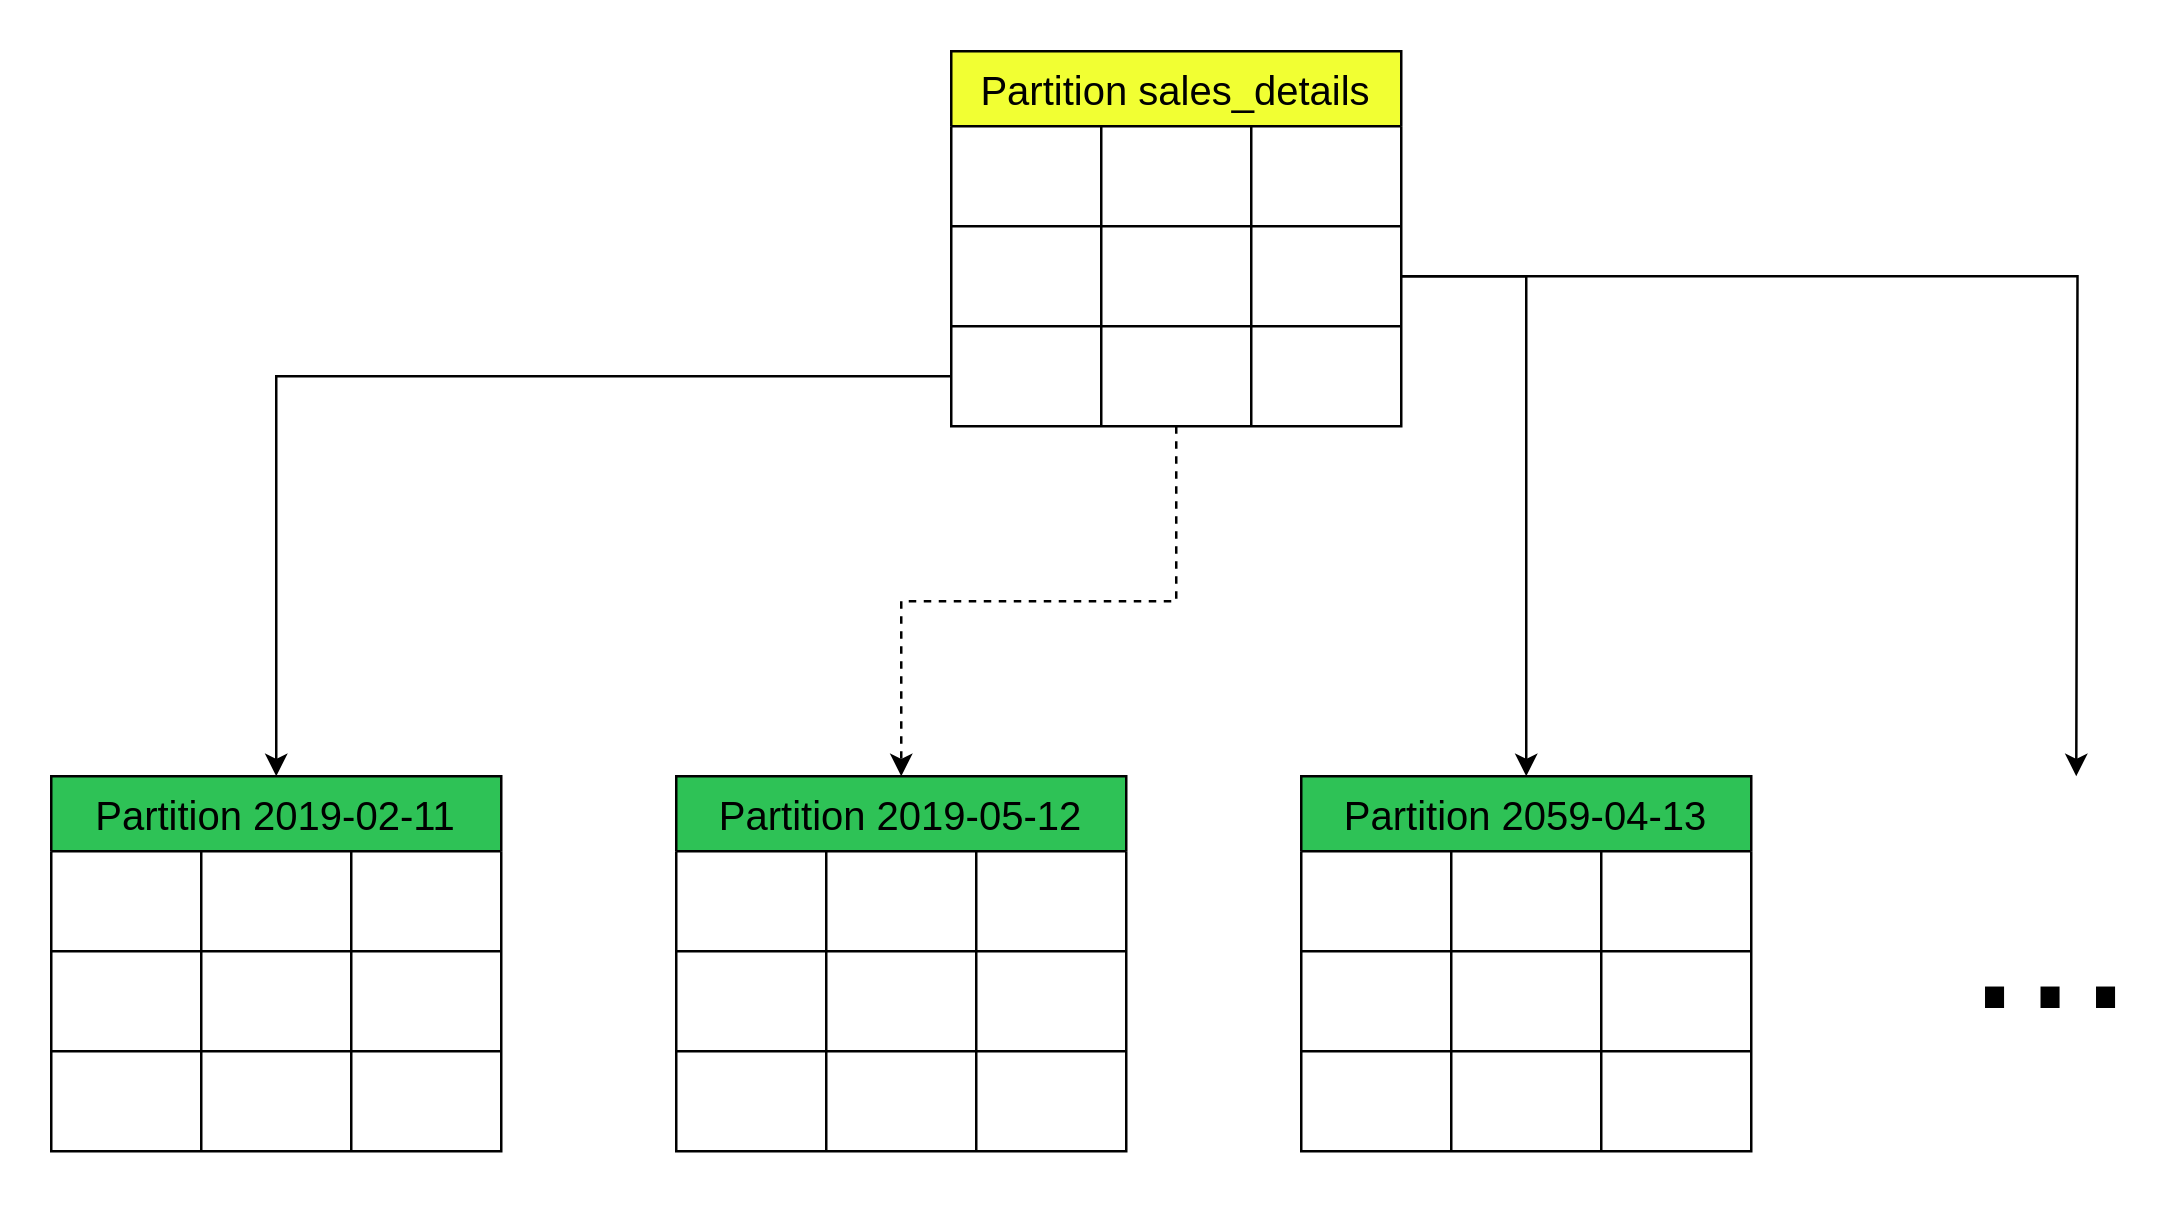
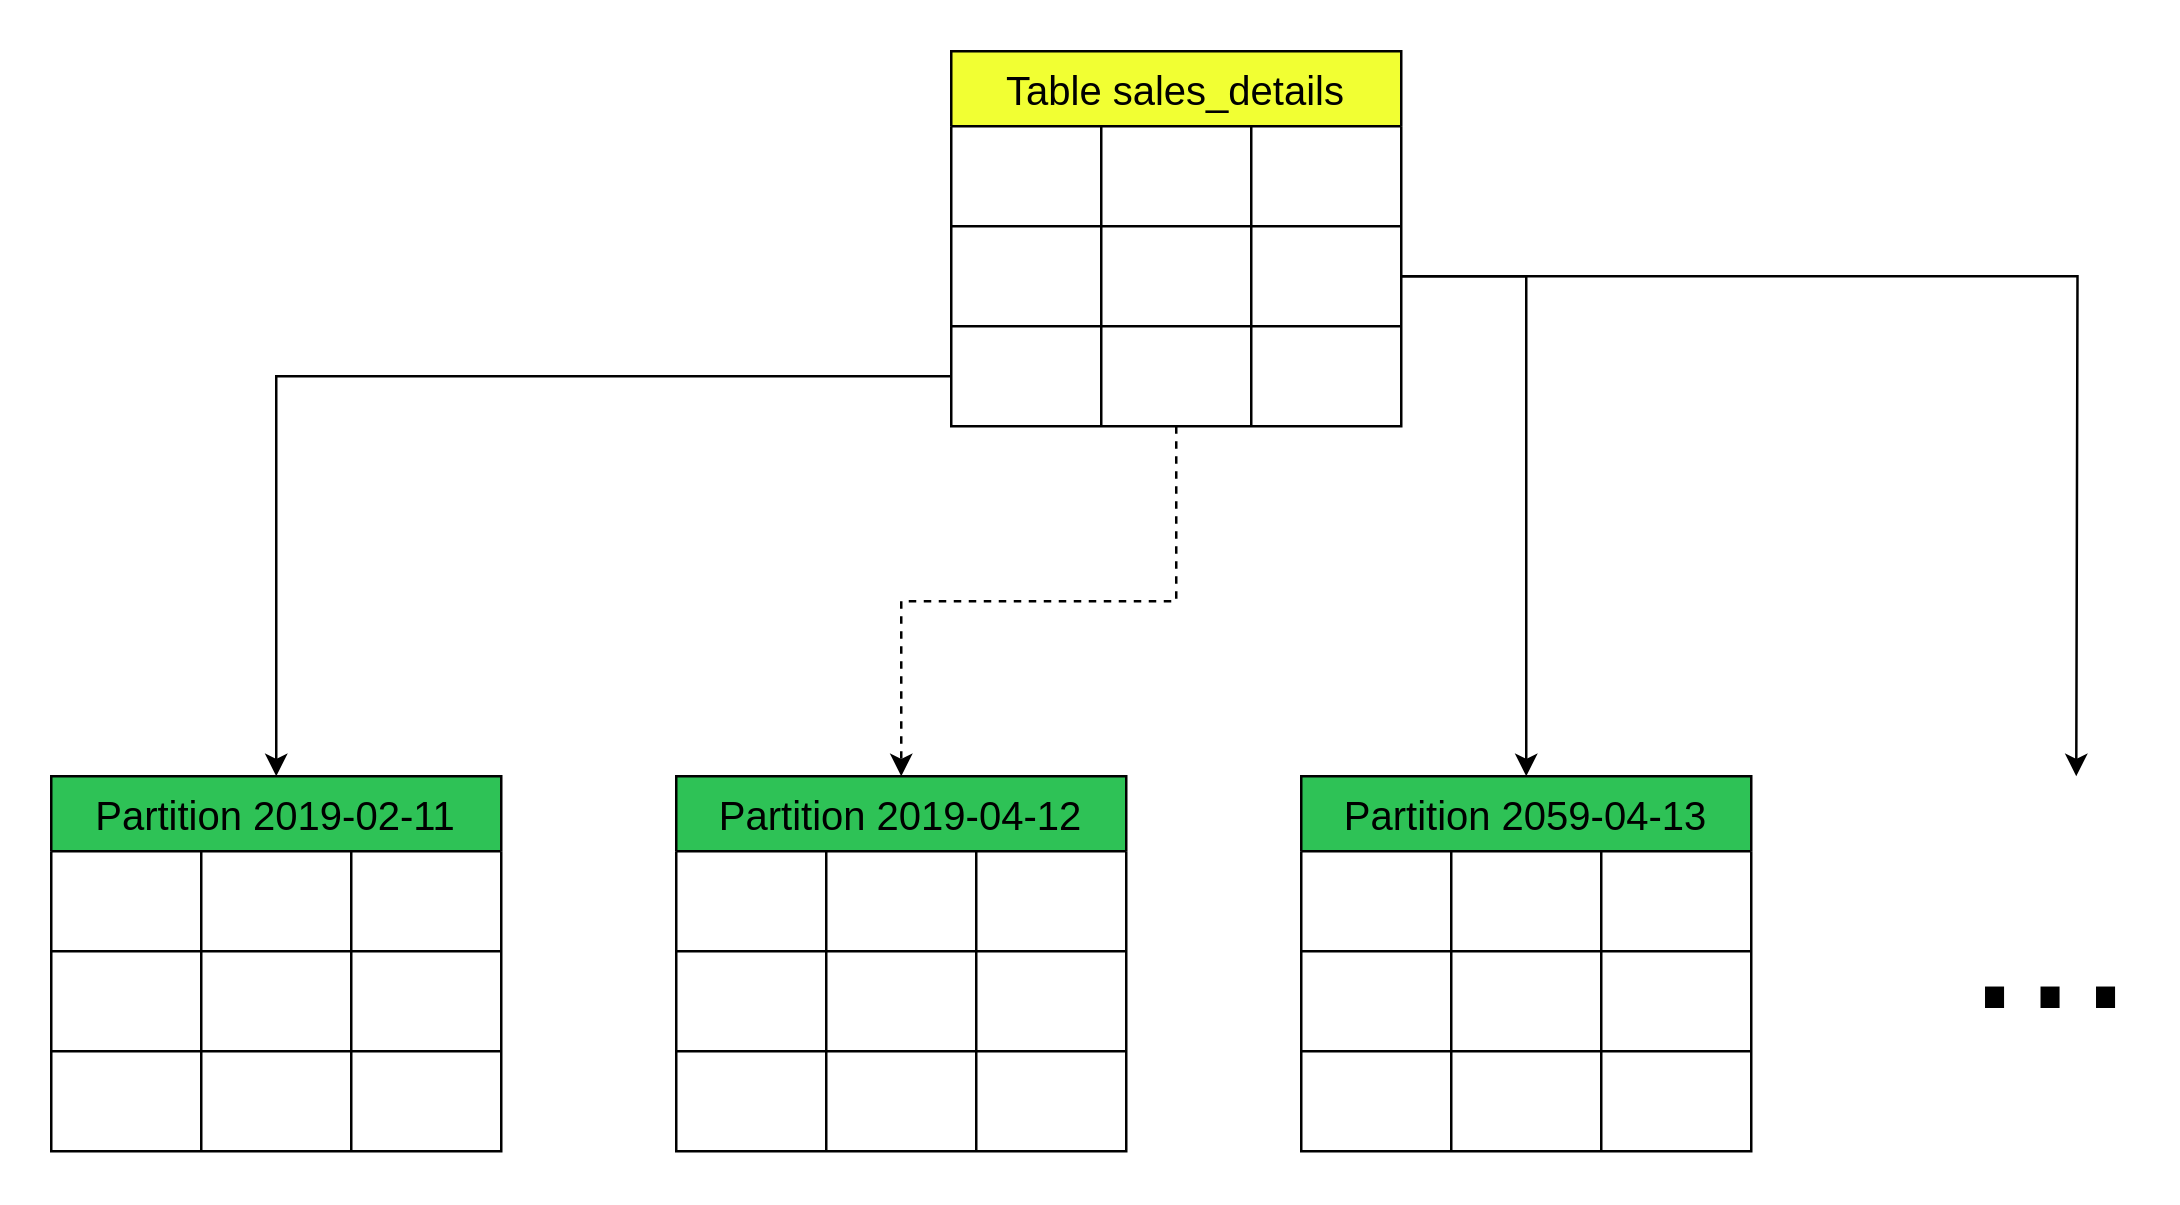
(1175, 92) -> (1175, 92)
(900, 817) -> (900, 817)
